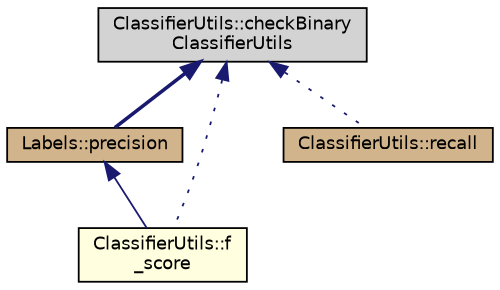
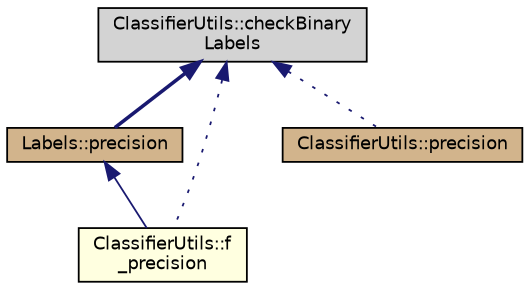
(233, 35) -> (233, 35)
(388, 145) -> (402, 145)
(163, 255) -> (163, 255)
